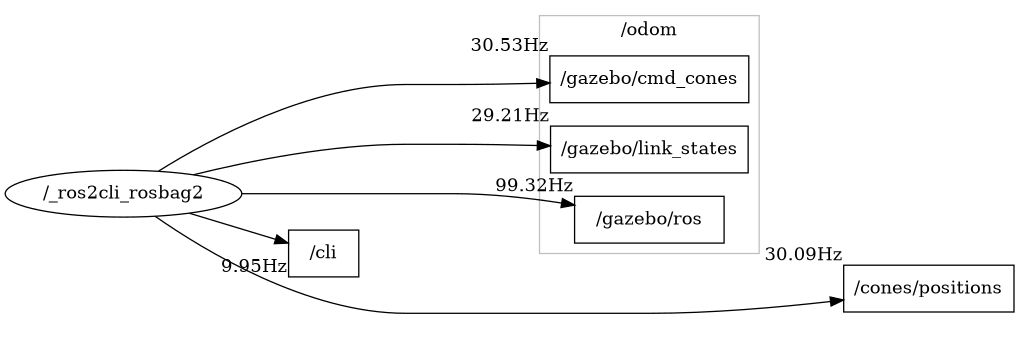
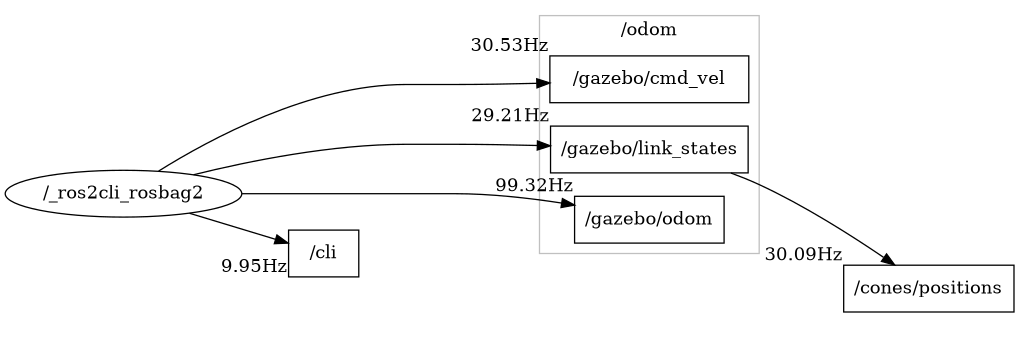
(649, 79) -> (649, 79)
(649, 220) -> (649, 220)
(482, 313) -> (810, 211)
